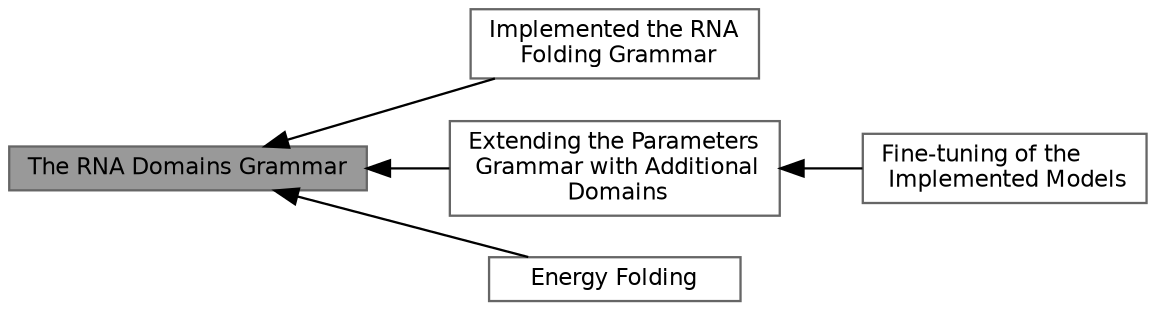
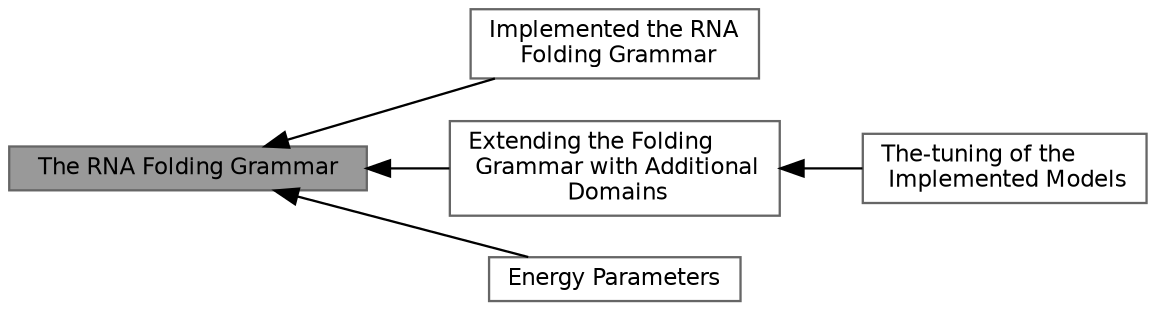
(188, 168) -> (188, 168)
(615, 168) -> (615, 168)
(1005, 168) -> (1005, 168)
(615, 279) -> (615, 279)
